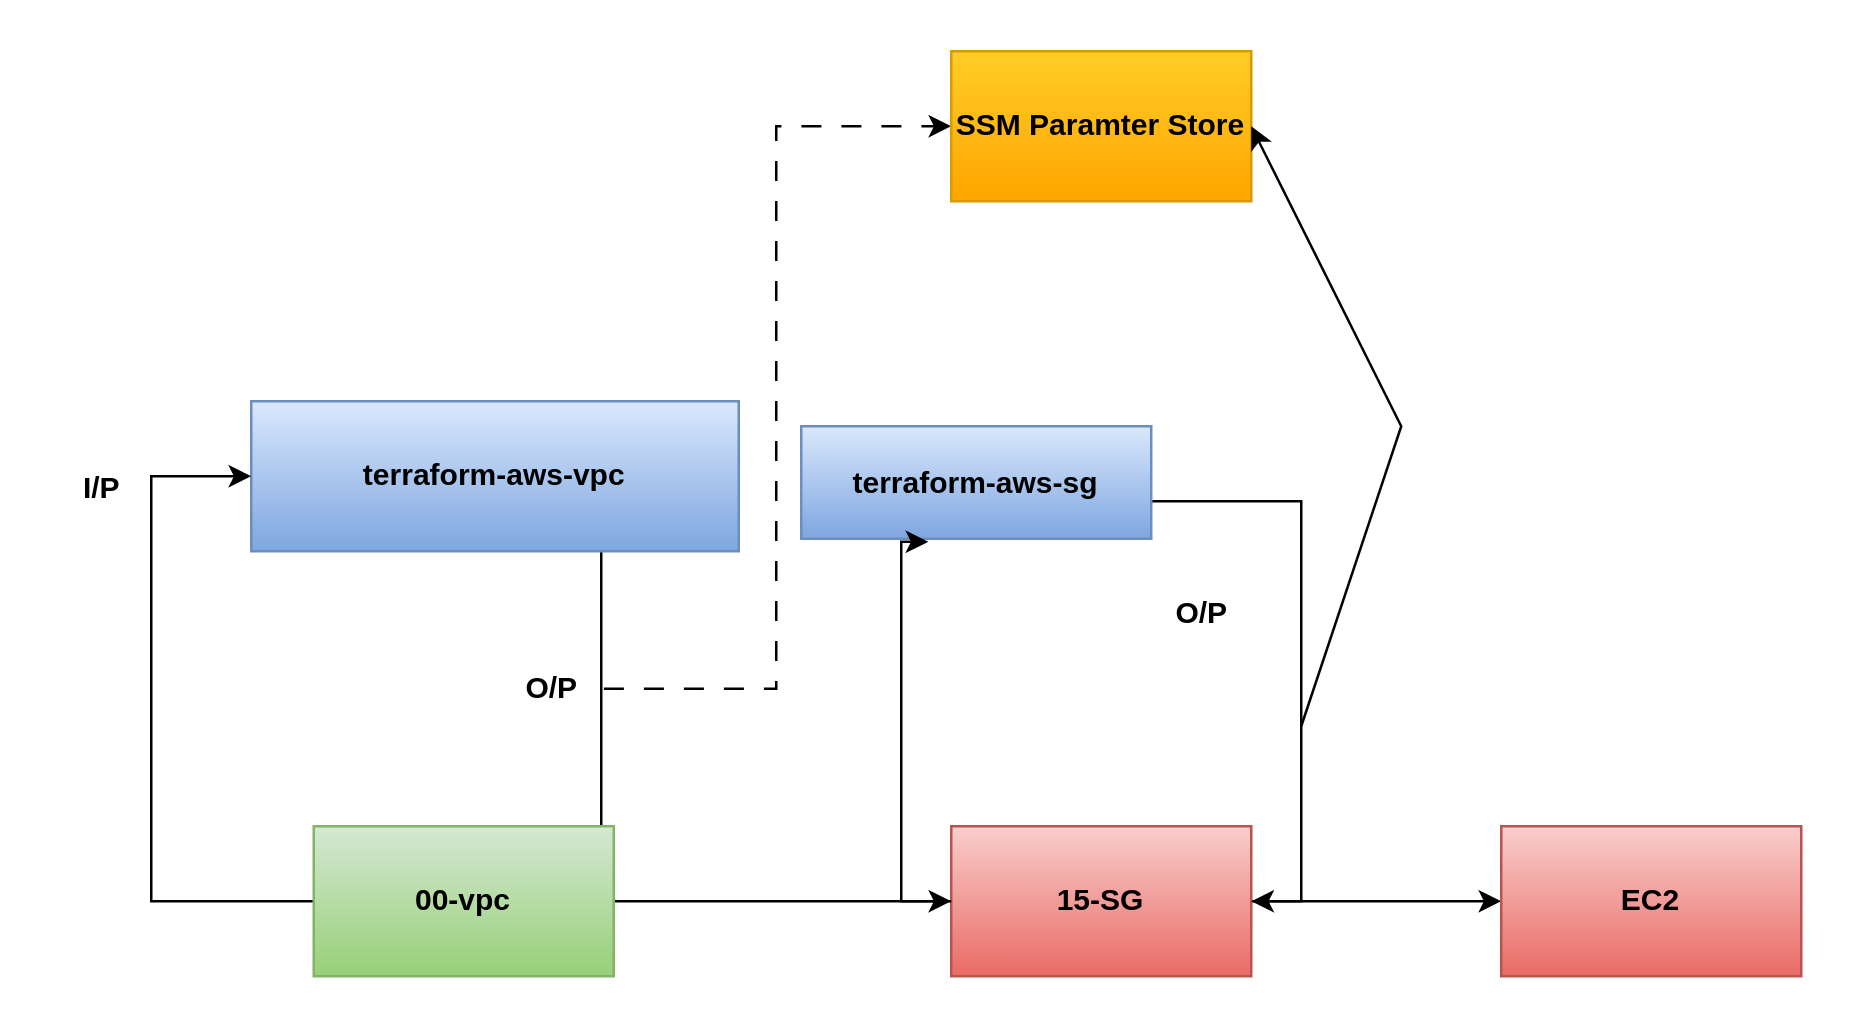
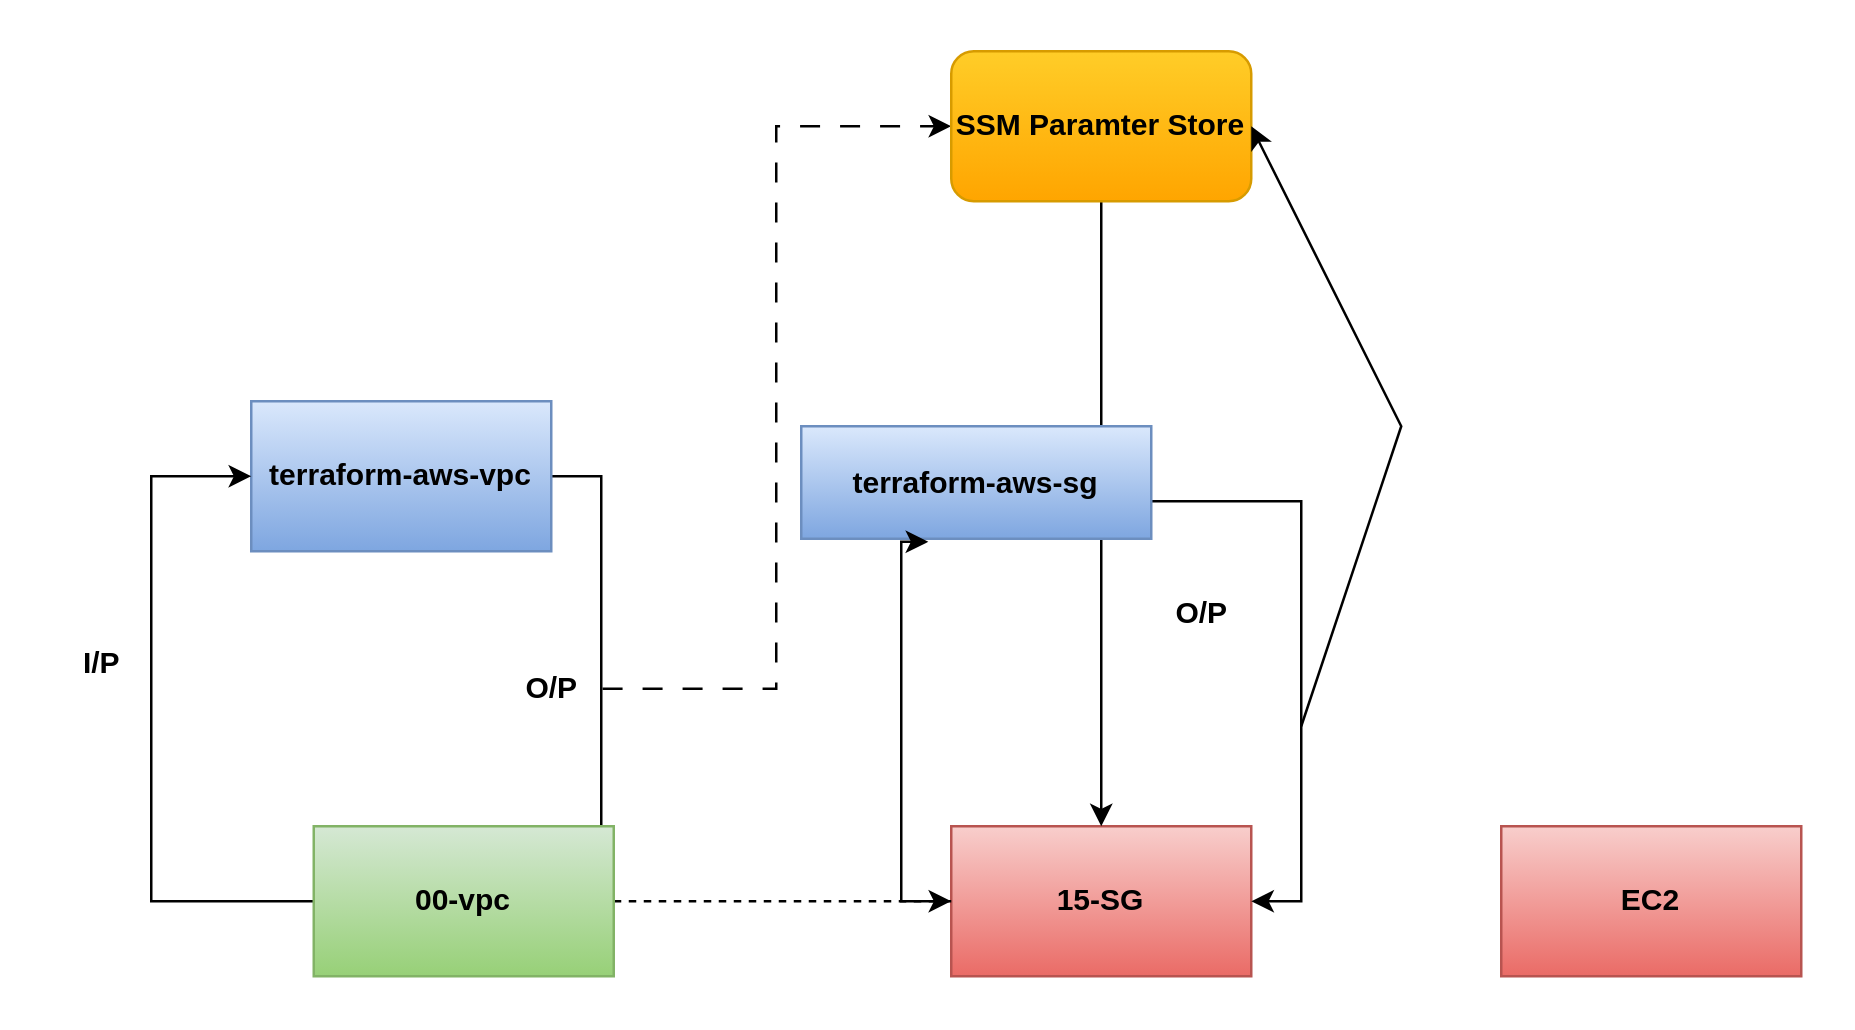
(1101, 126) -> (1101, 126)
(495, 476) -> (401, 476)
(101, 489) -> (101, 664)
none -> (1101, 674)
(757, 901) -> (757, 901)
(1395, 901) -> none
